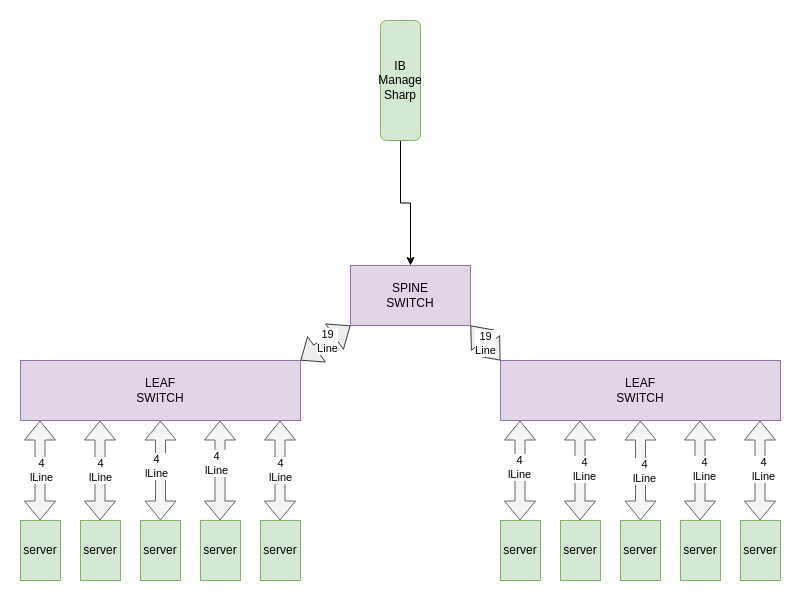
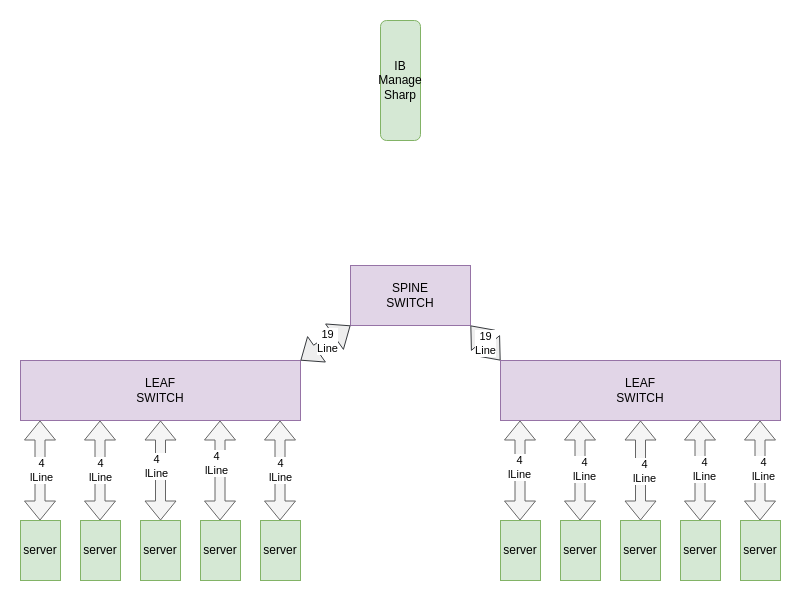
(403, 203) -> none
